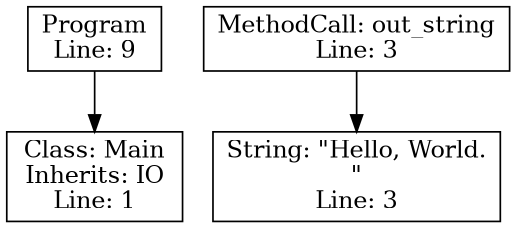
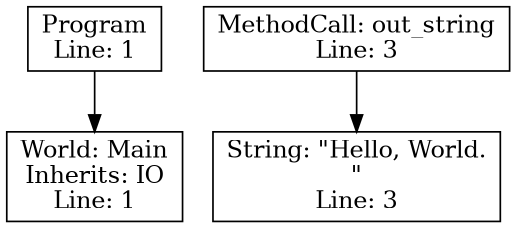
(95, 39) -> (95, 39)
(95, 177) -> (95, 177)
